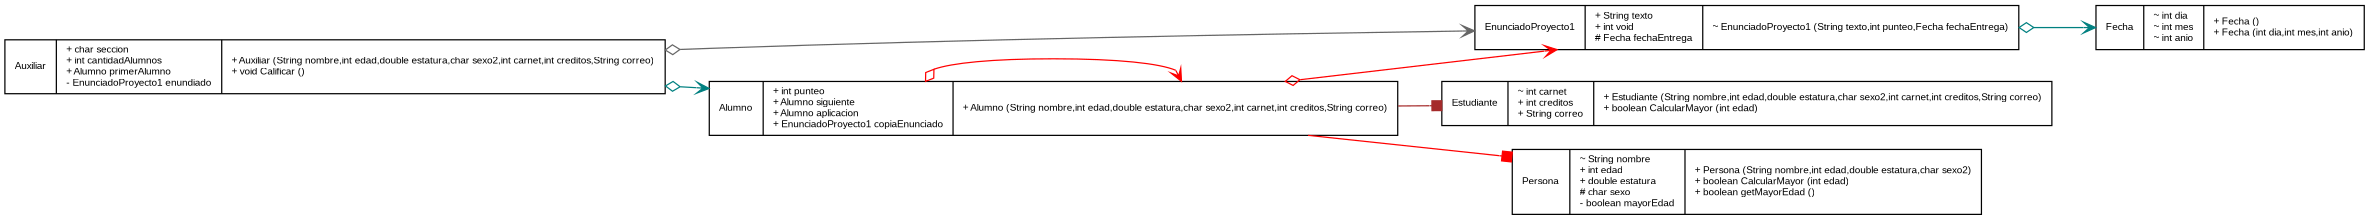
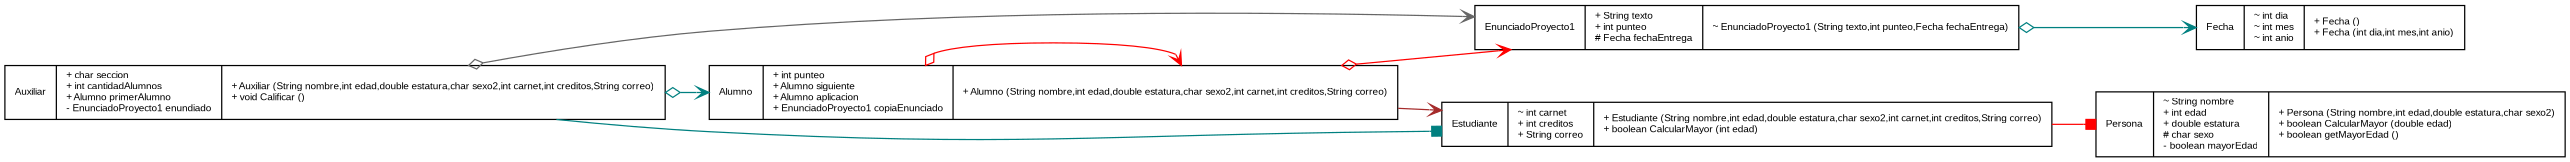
(1615, 27) -> (1621, 27)
(1414, 106) -> (1414, 109)
none -> (992, 139)
(1404, 146) -> (2068, 124)
(1773, 181) -> (2365, 124)
